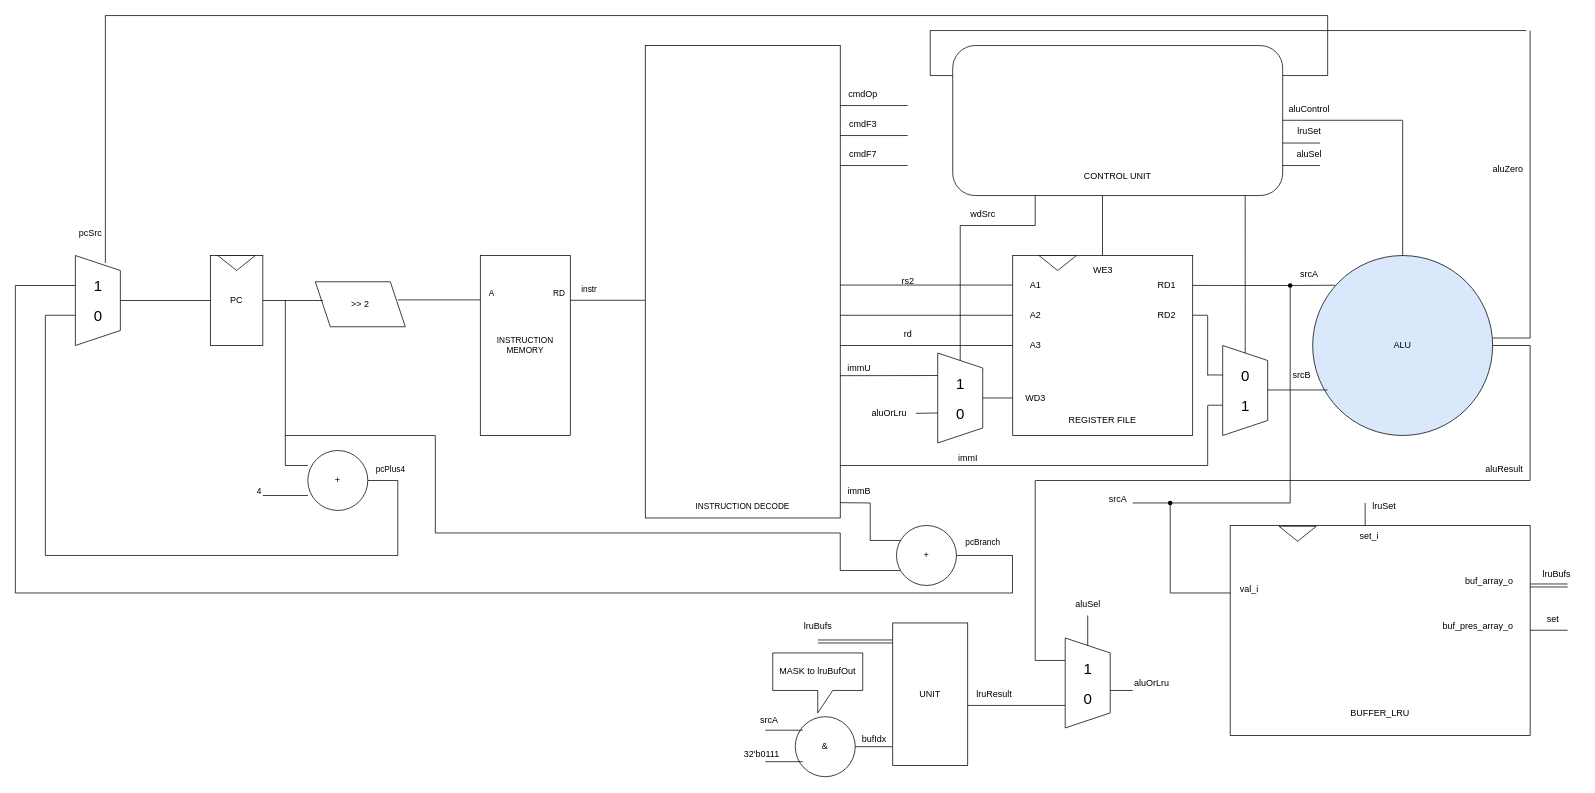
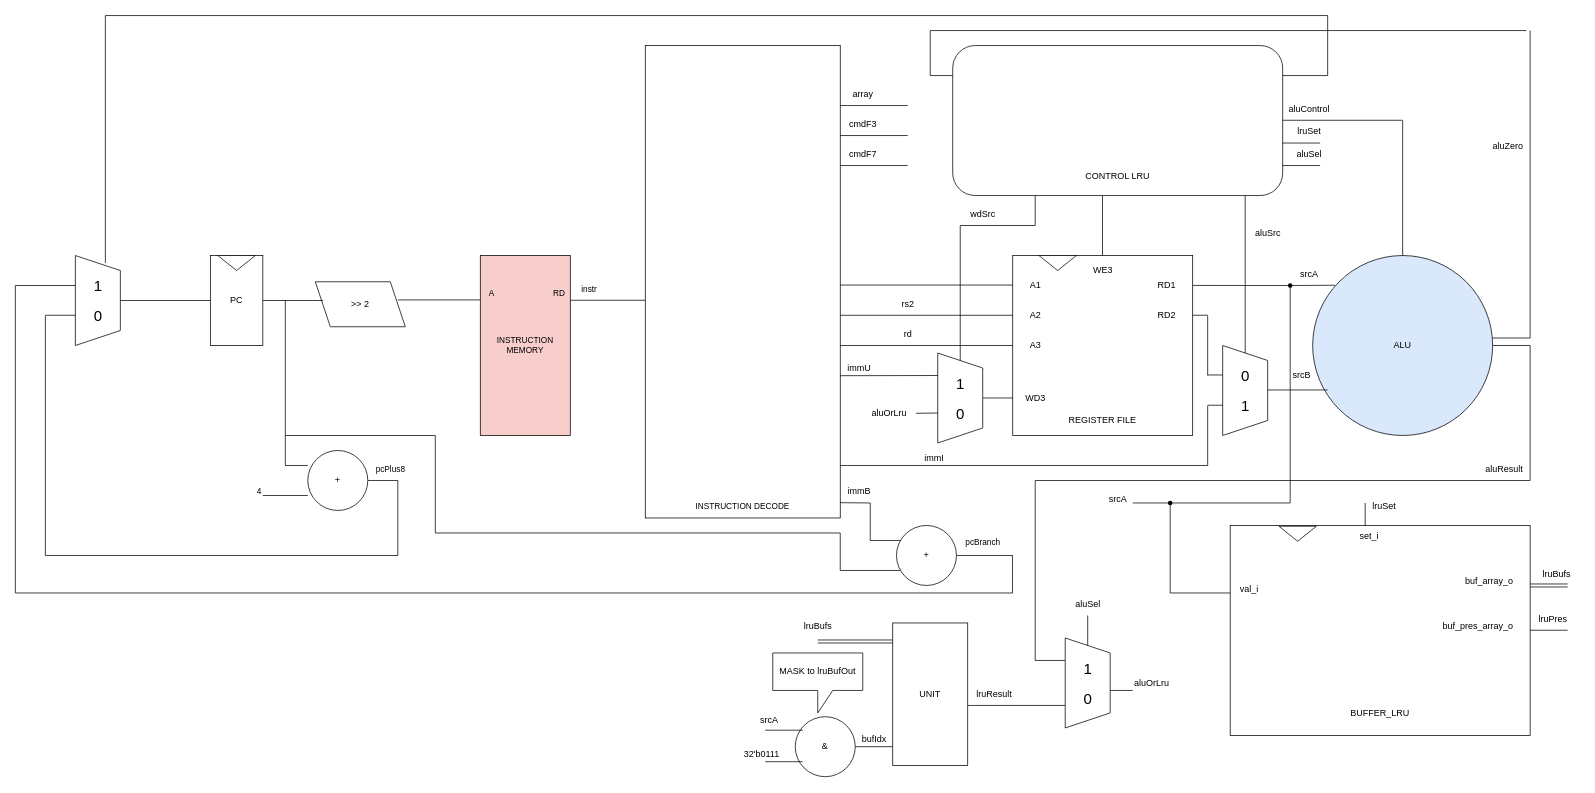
(863, 94) -> (863, 94)
(1508, 169) -> (1508, 147)
(1118, 177) -> (1118, 177)
(90, 233) -> none
none -> (1268, 233)
(908, 282) -> (908, 304)
(525, 345) -> (525, 345)
(968, 458) -> (934, 458)
(391, 469) -> (391, 469)
(1553, 619) -> (1553, 619)
